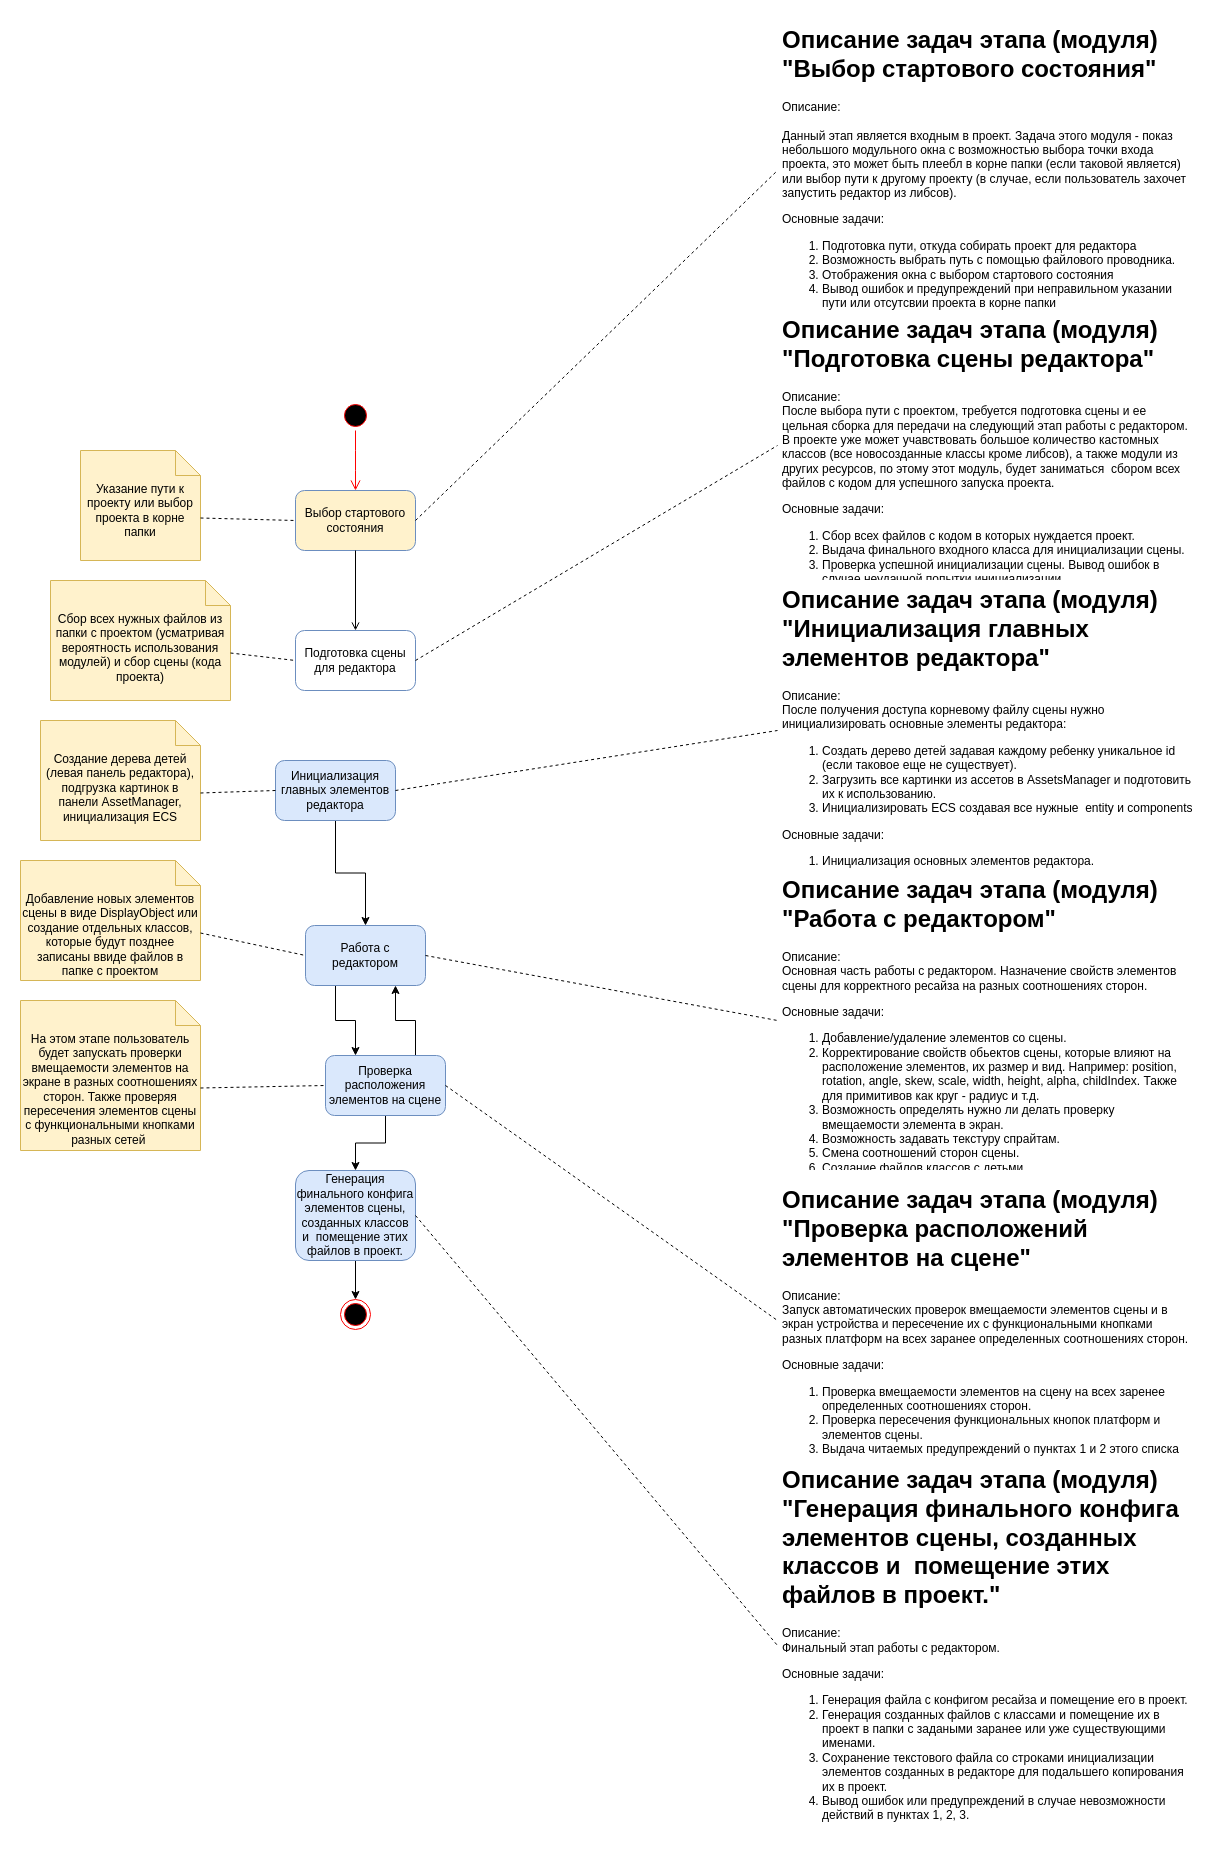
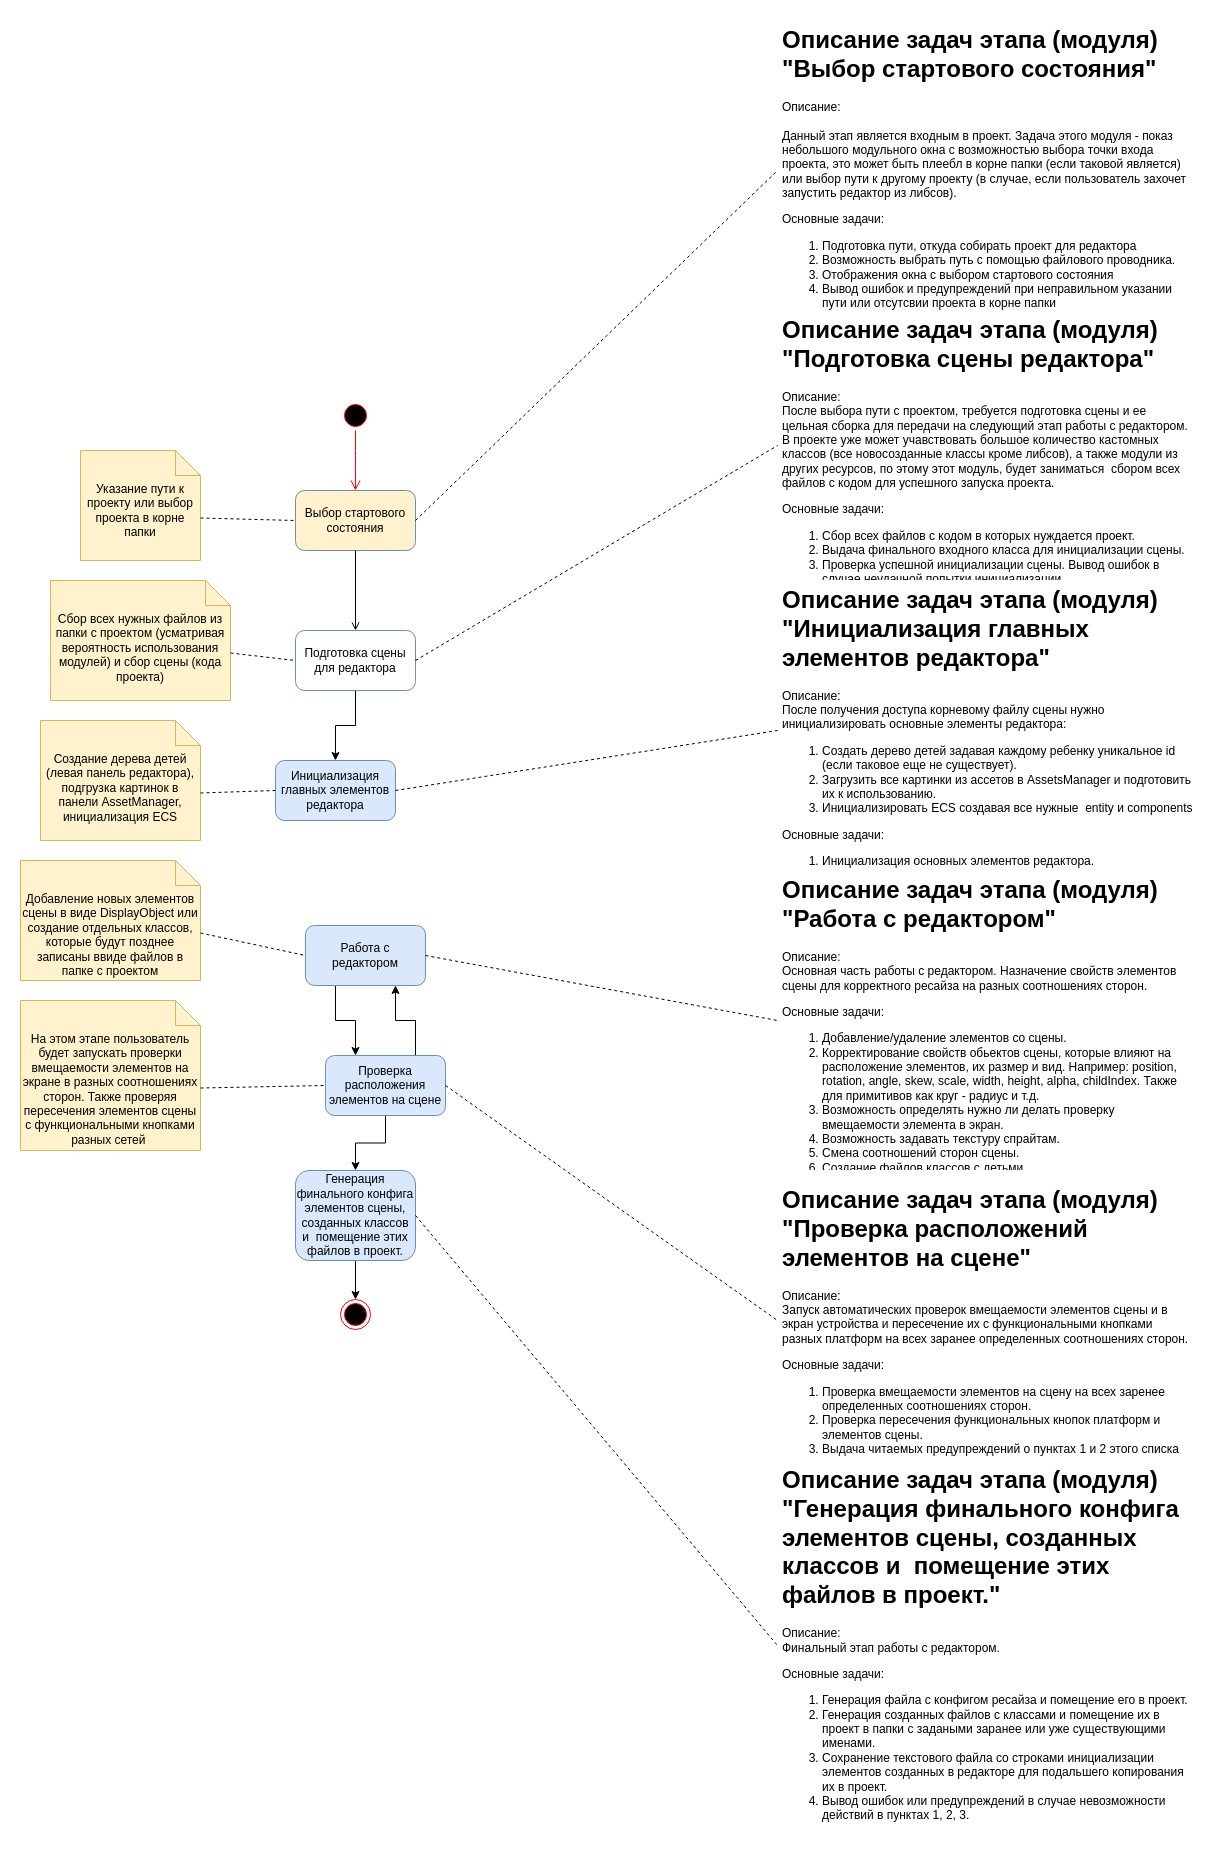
none -> (350, 726)
(348, 873) -> none
